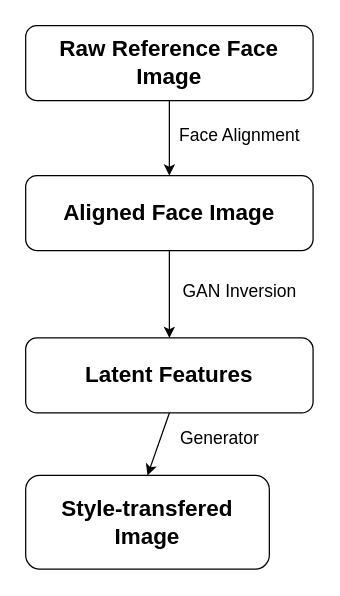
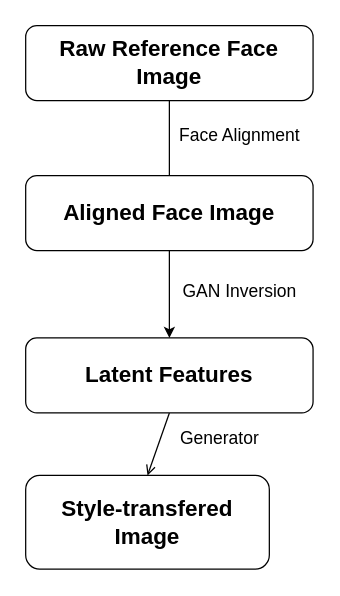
(169, 166) -> (169, 169)
(151, 466) -> (150, 468)
